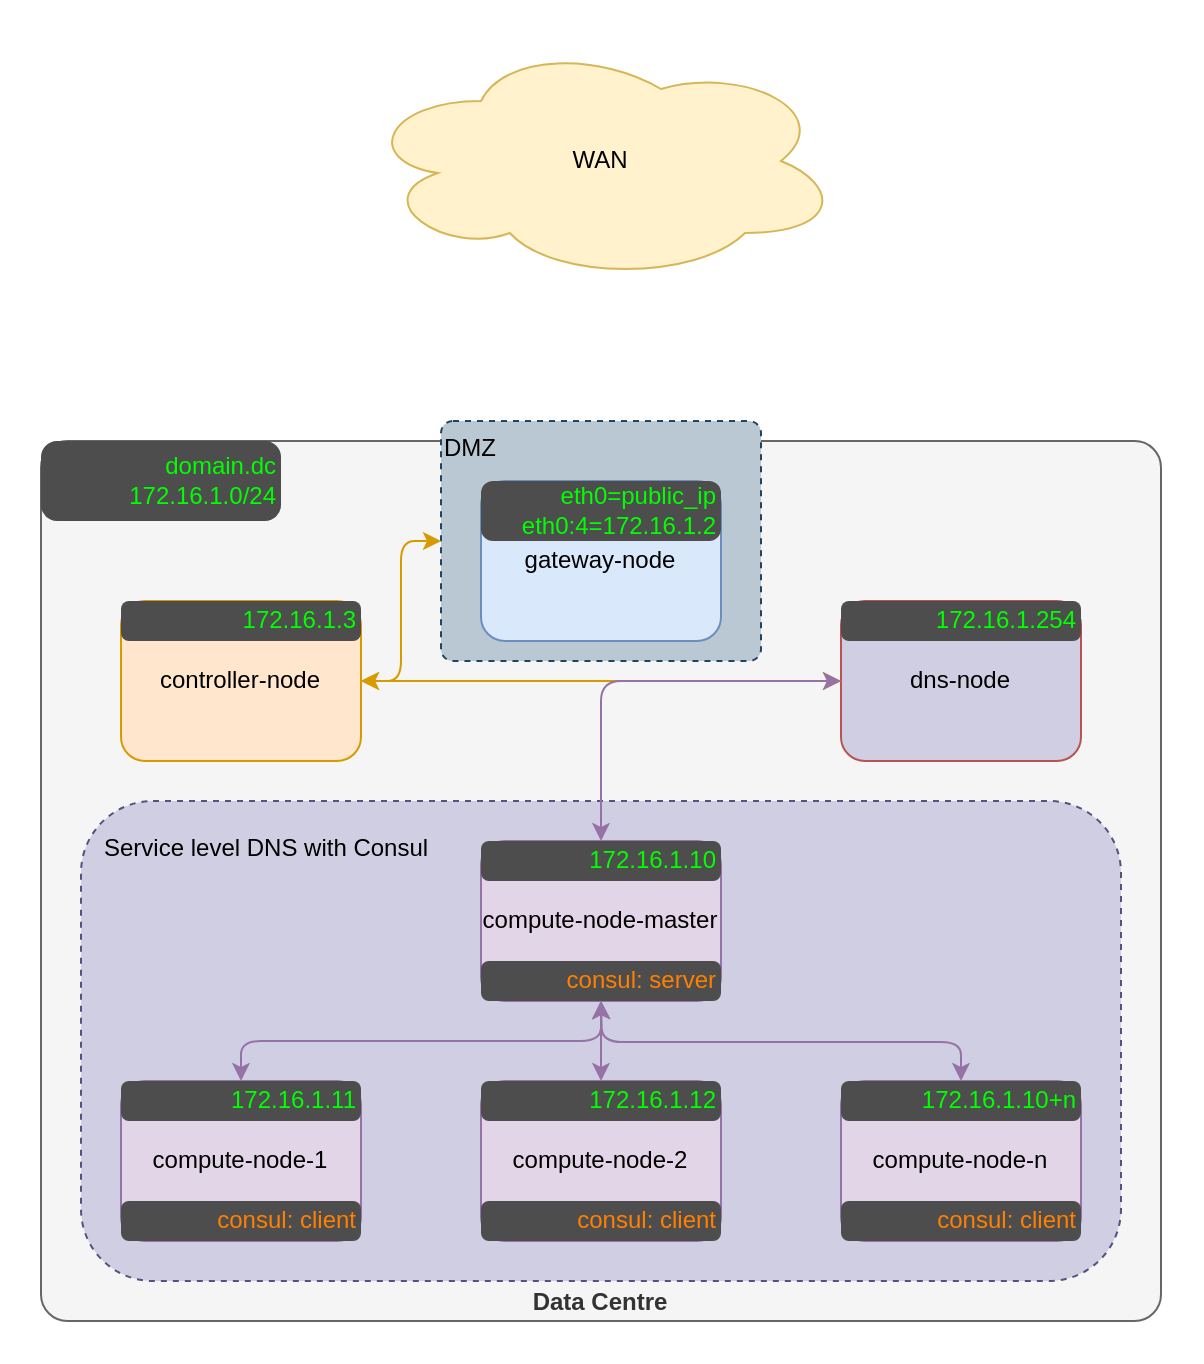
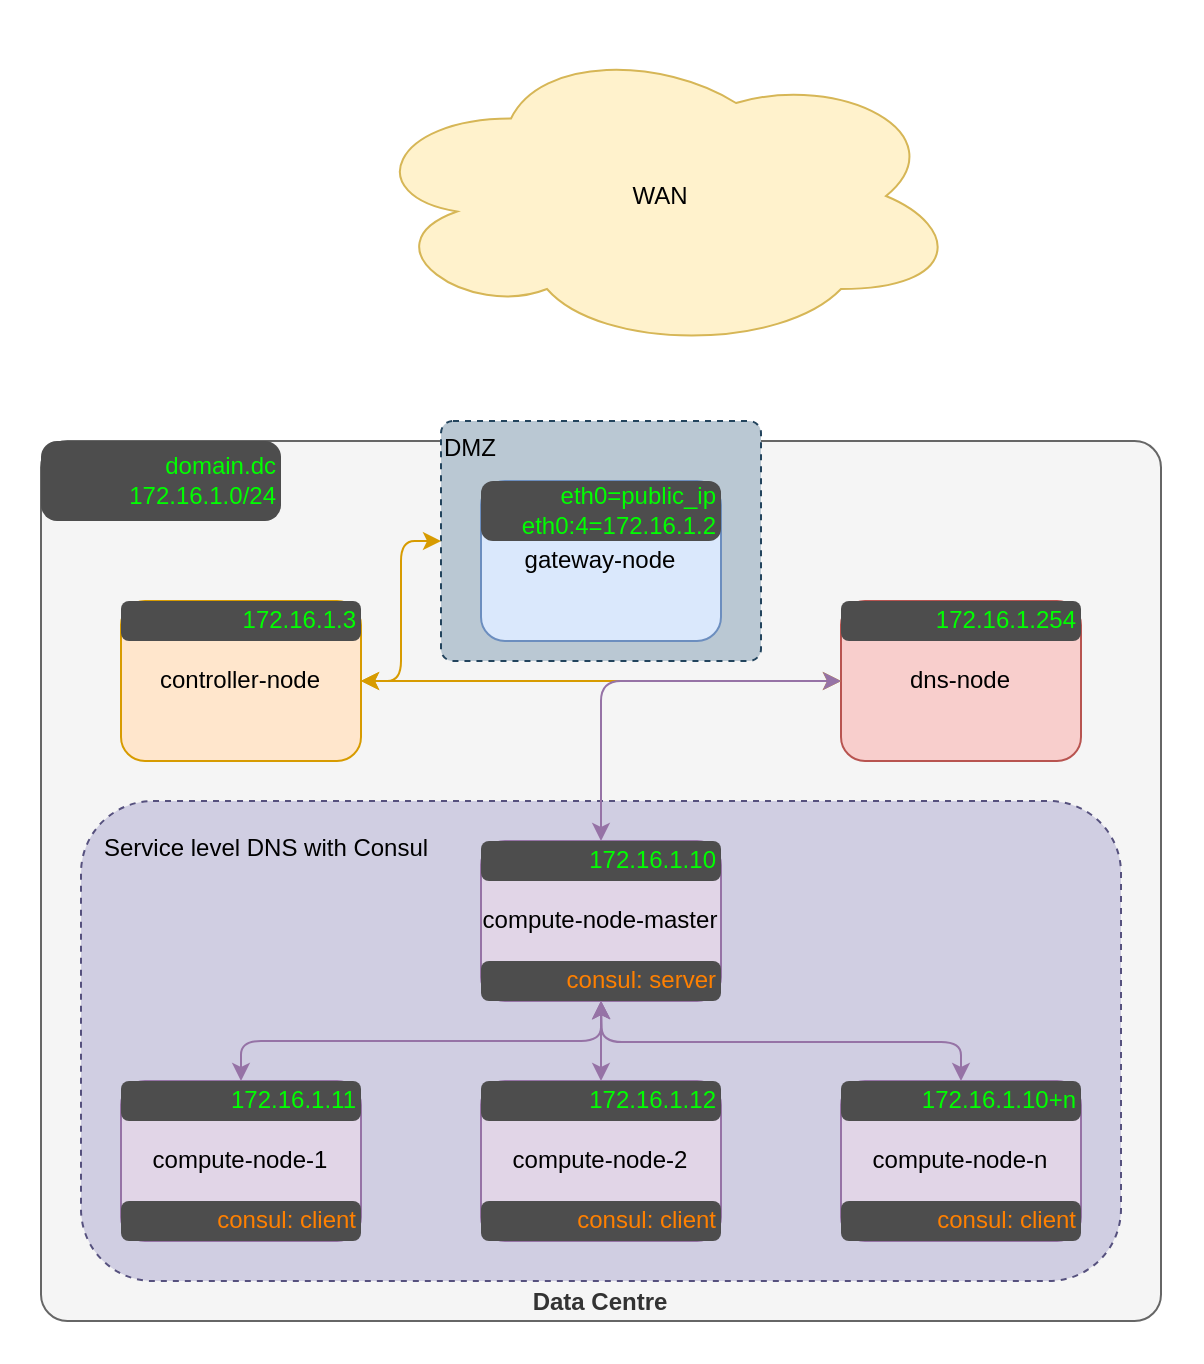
(601, 161) -> (661, 196)
(961, 681) -> (961, 681)
